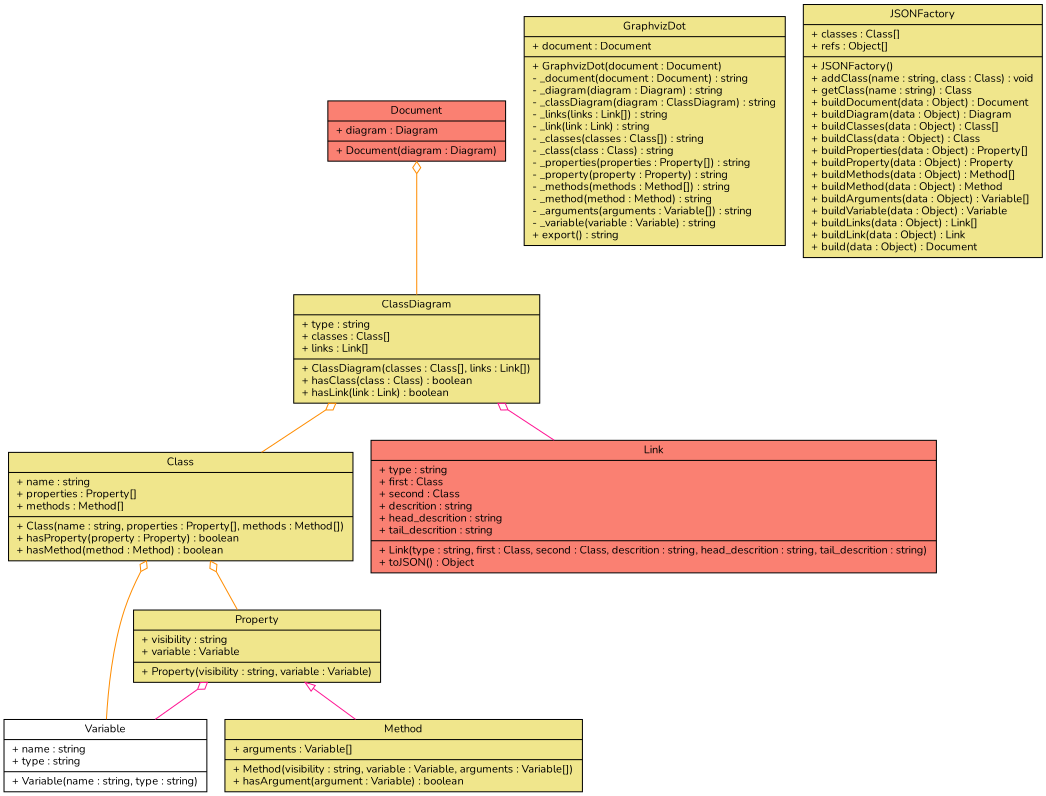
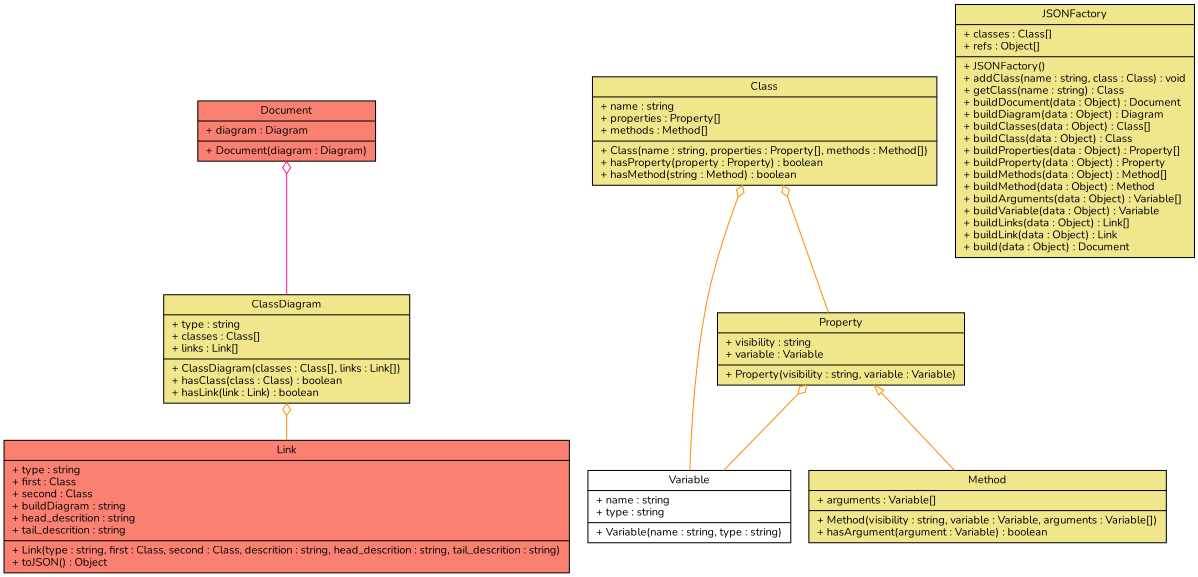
(655, 131) -> none
(417, 234) -> (287, 234)
(531, 425) -> (287, 428)
(294, 431) -> none
(428, 506) -> (71, 506)
(120, 550) -> (699, 175)
(176, 704) -> (761, 432)
(334, 704) -> (918, 432)
